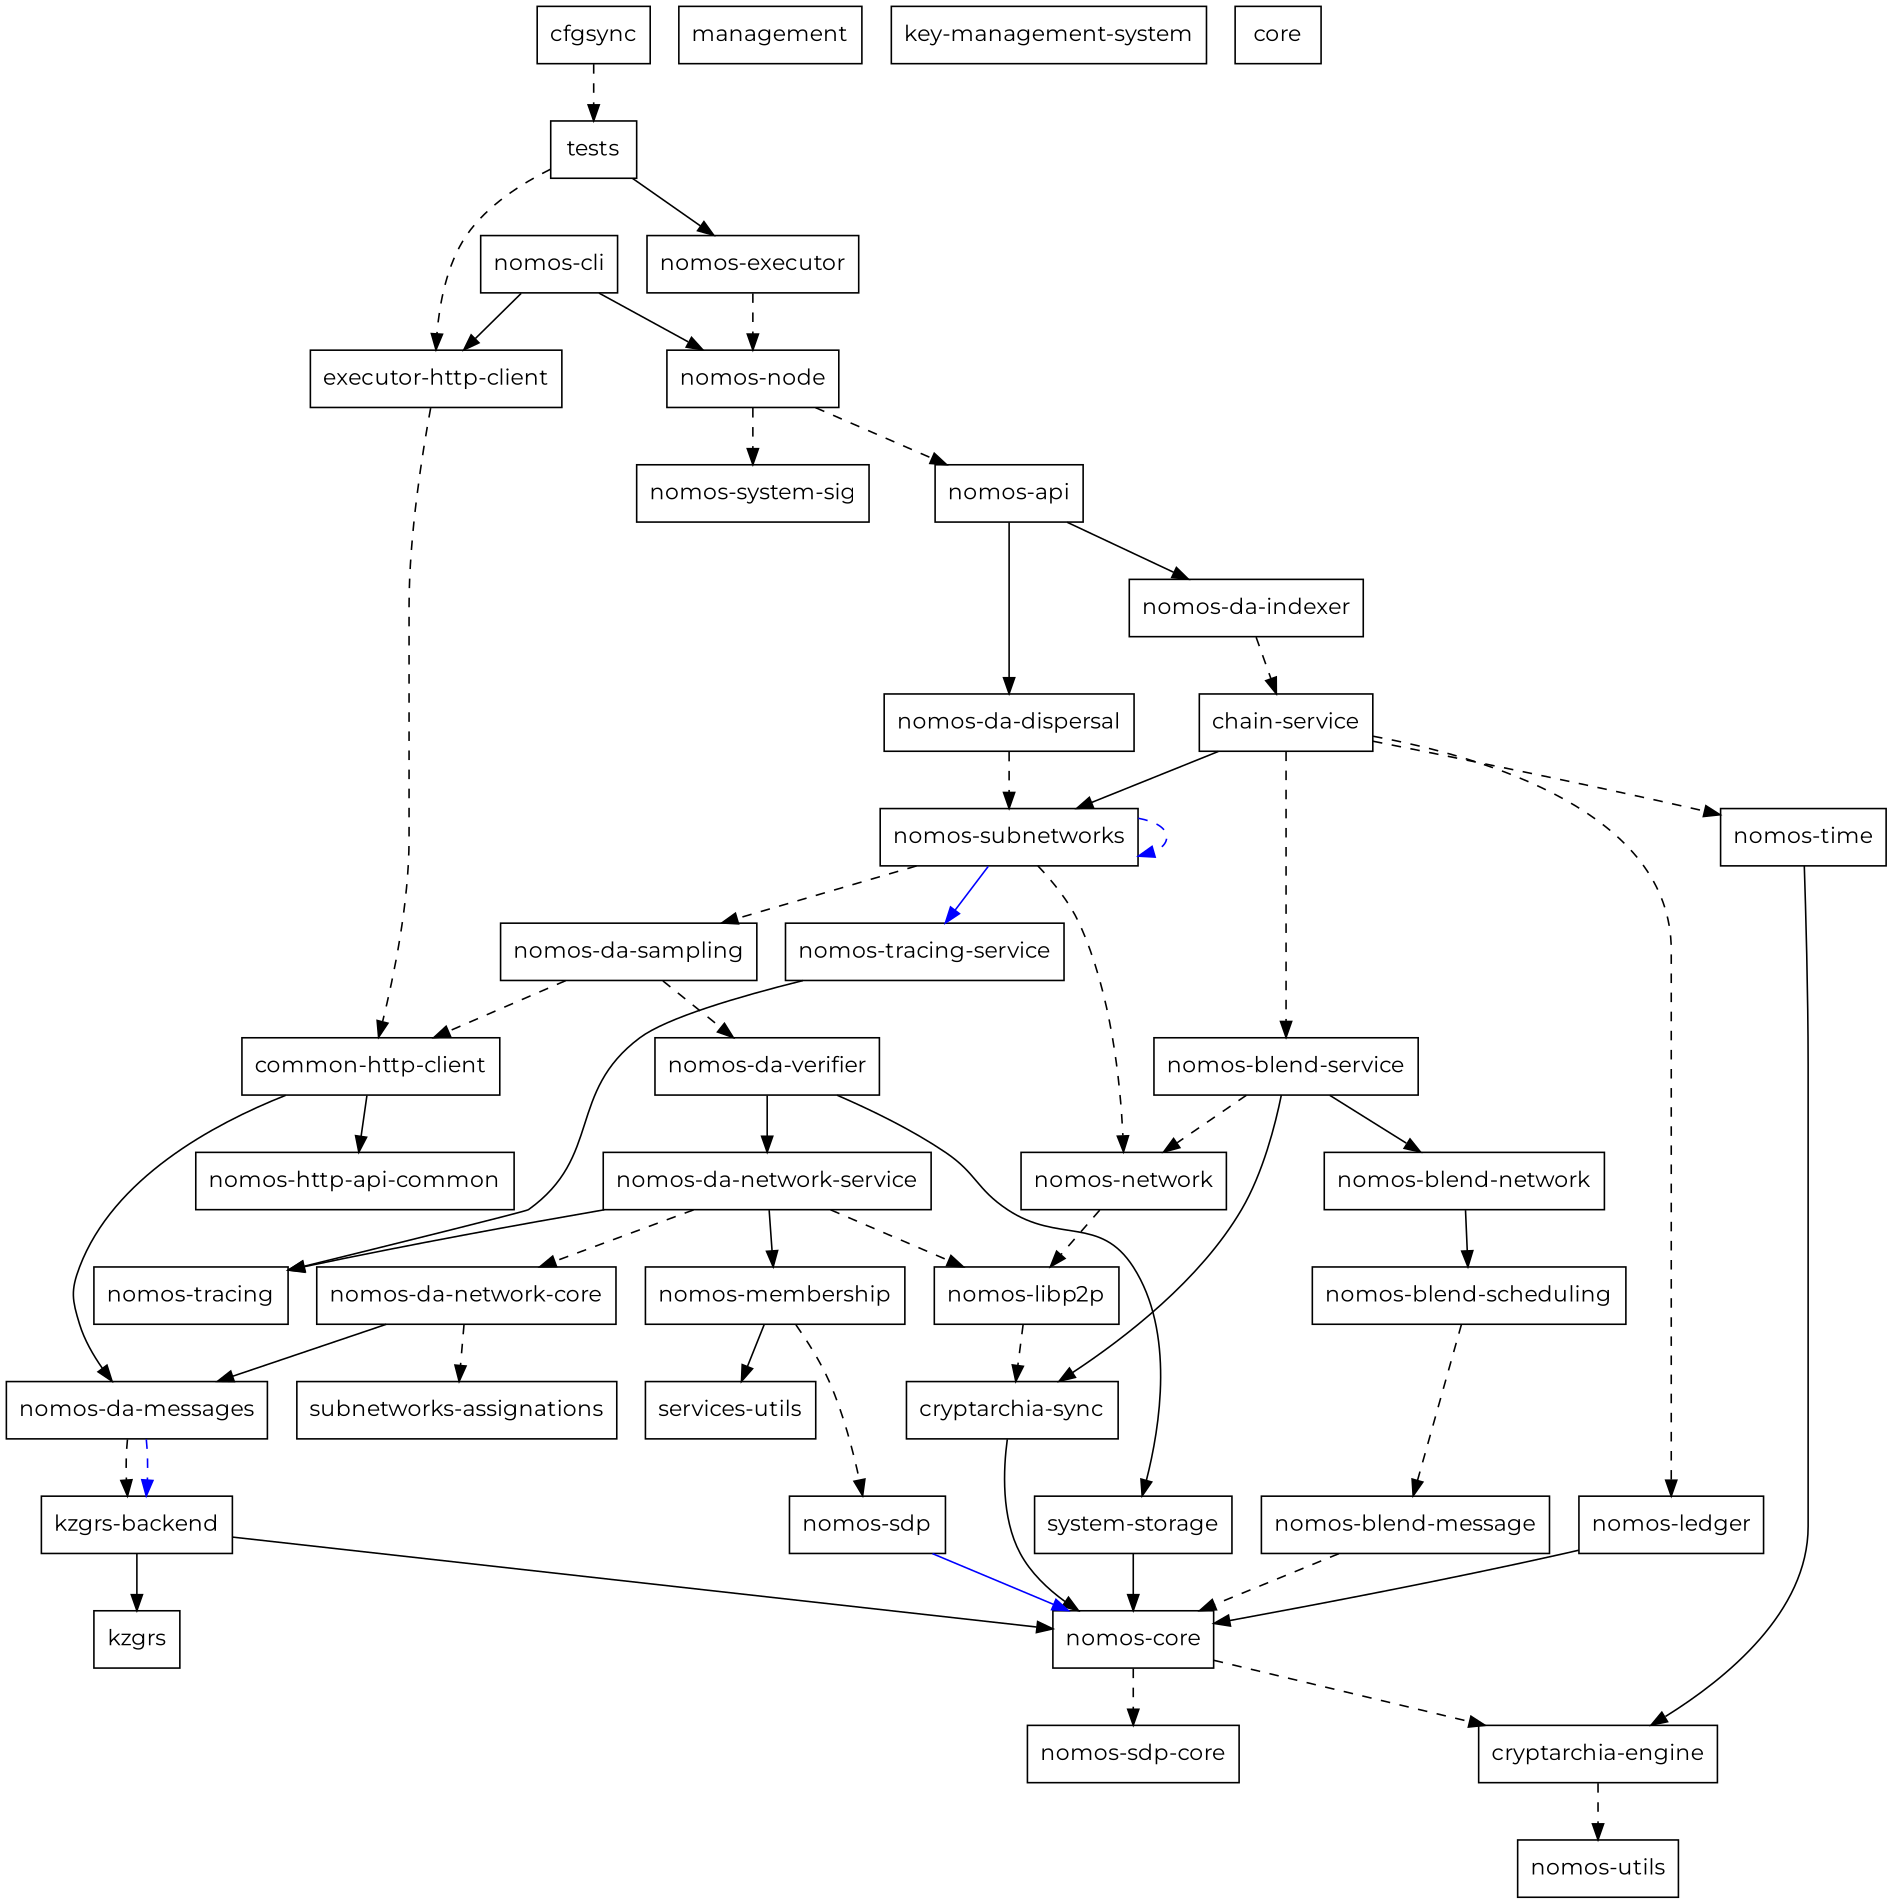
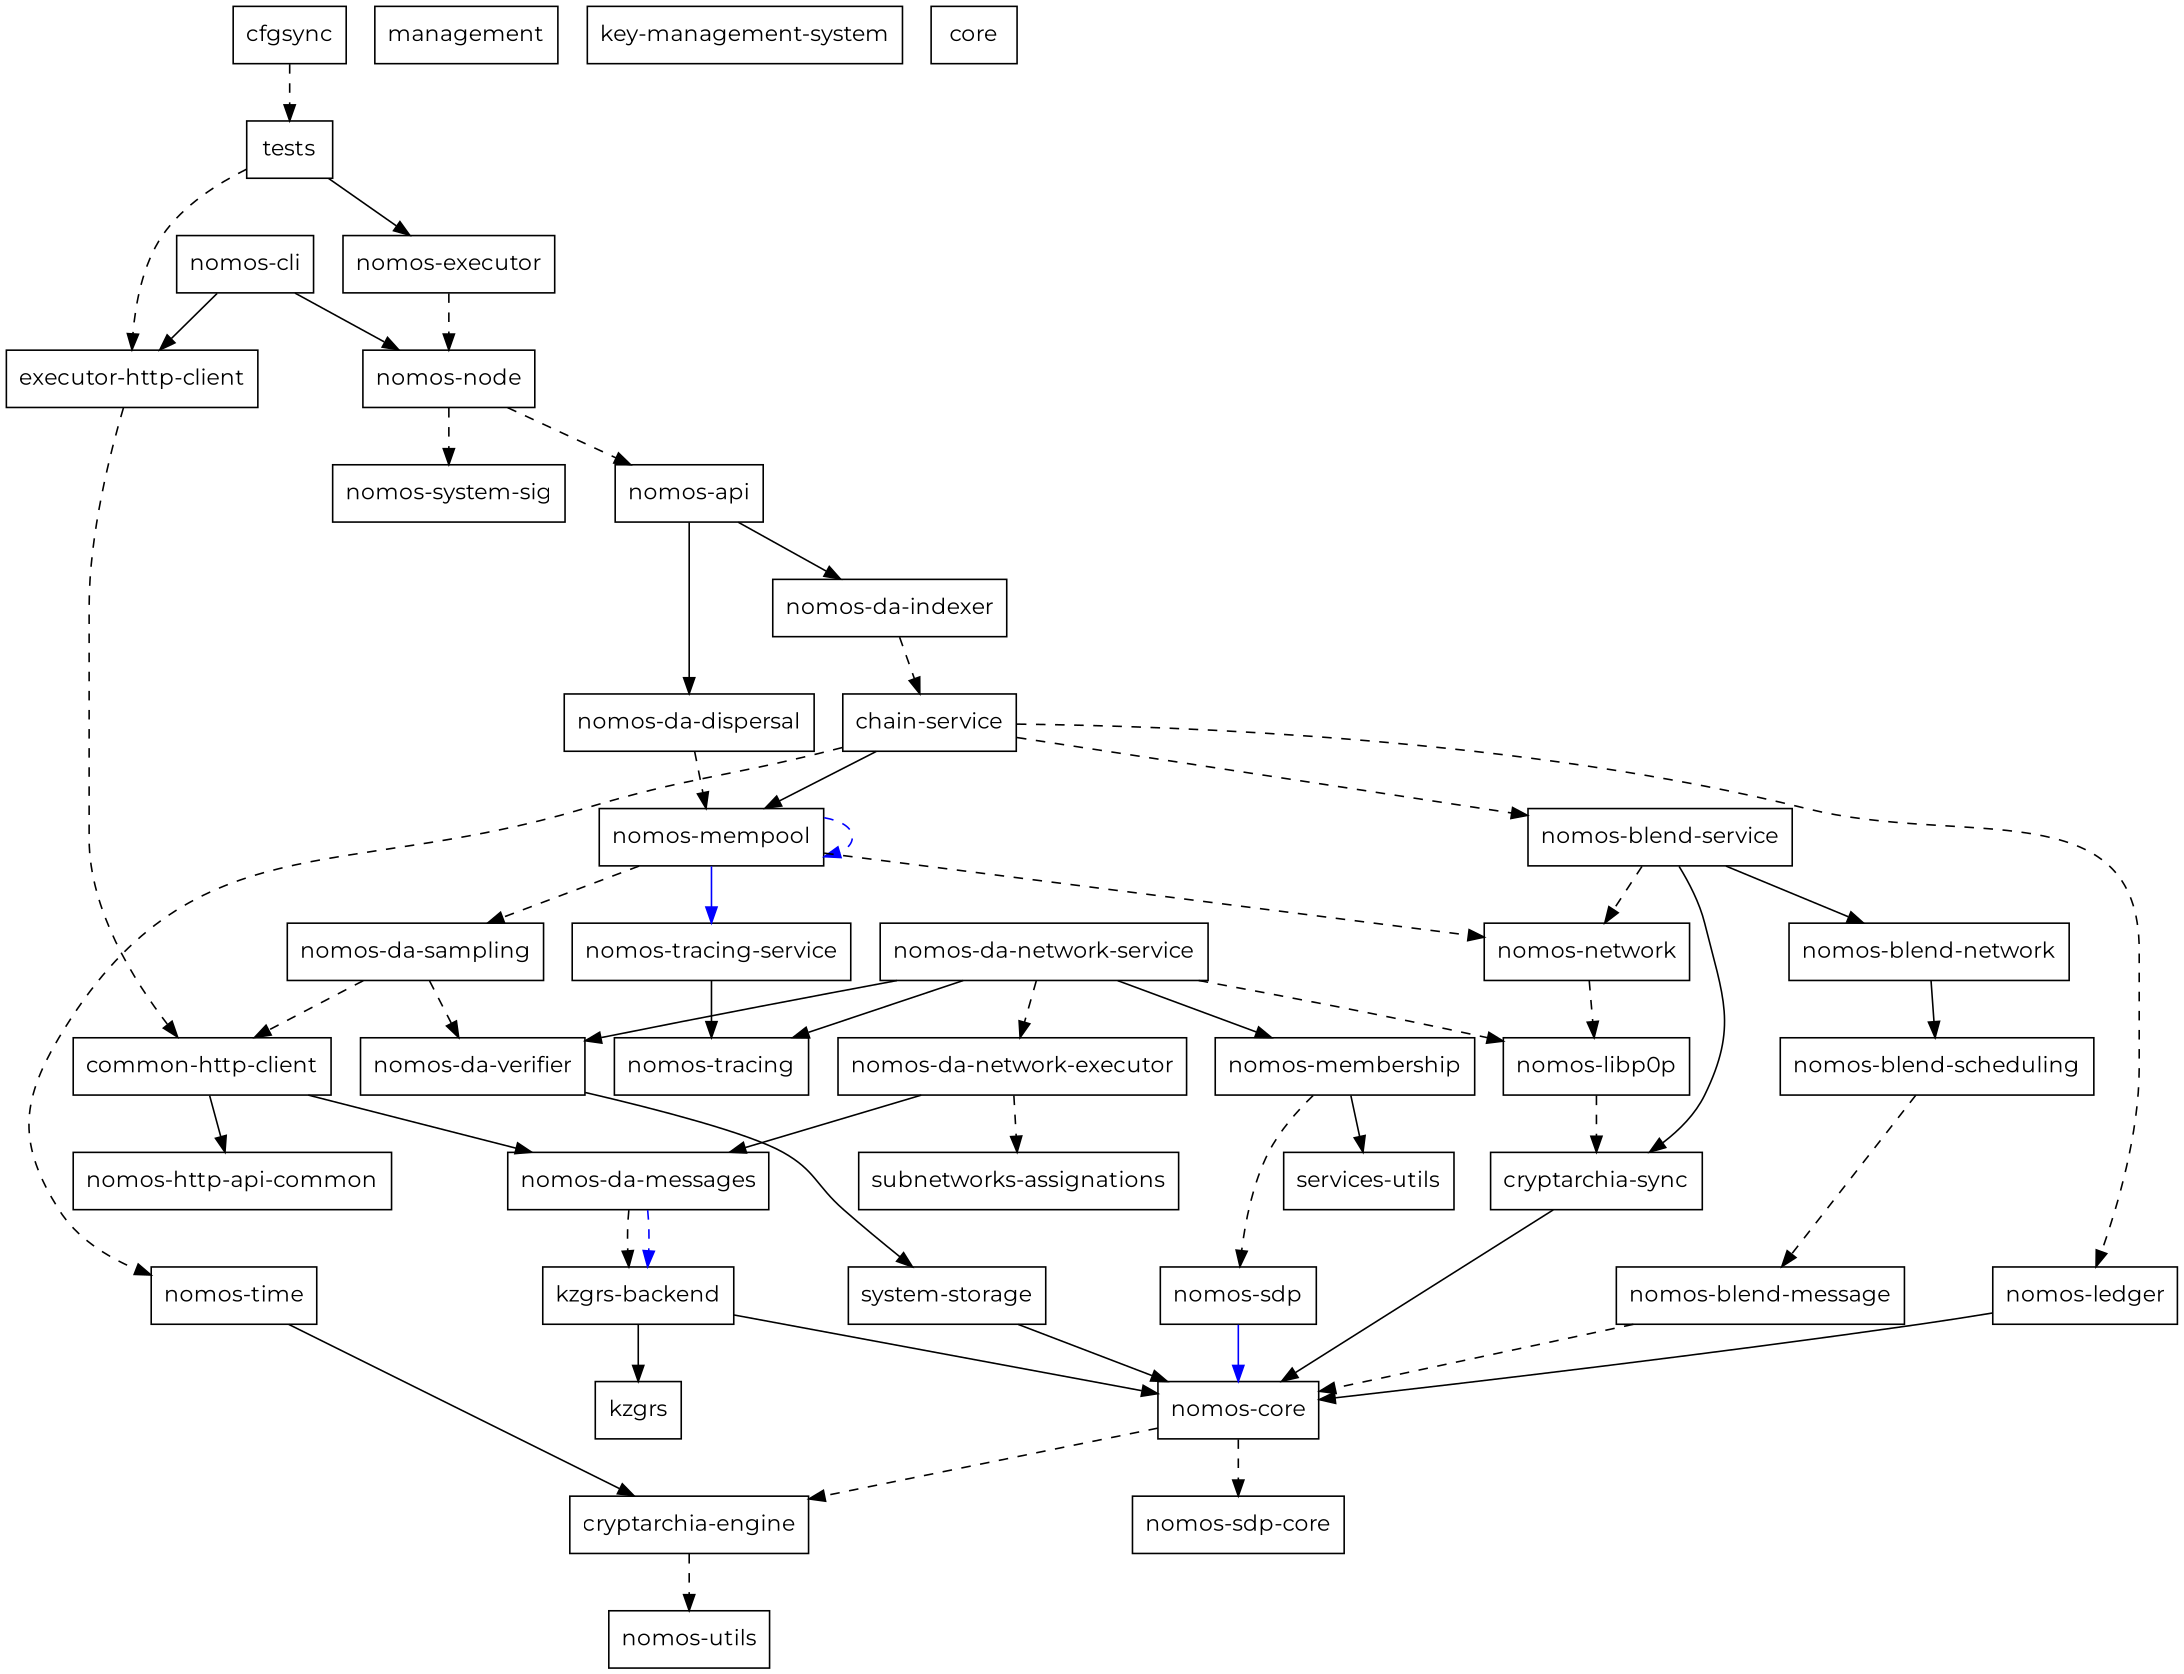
(1009, 837) -> (711, 837)
(767, 1116) -> (749, 1009)
(466, 1296) -> (1012, 1066)
(1027, 1296) -> (1596, 1066)
